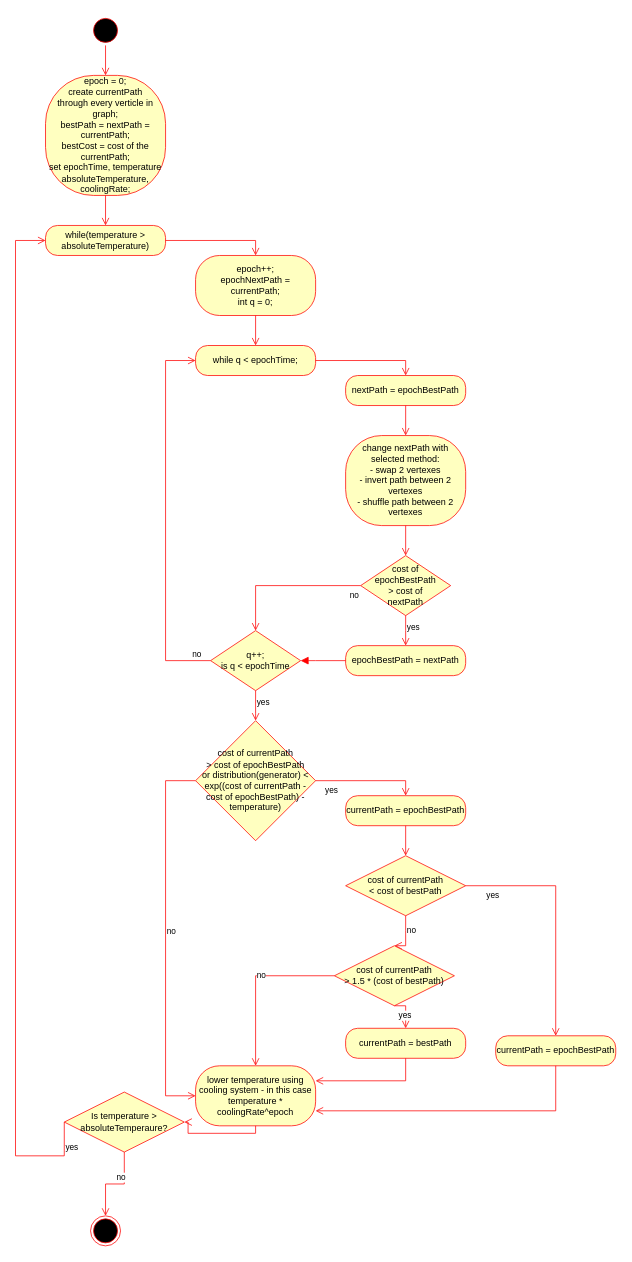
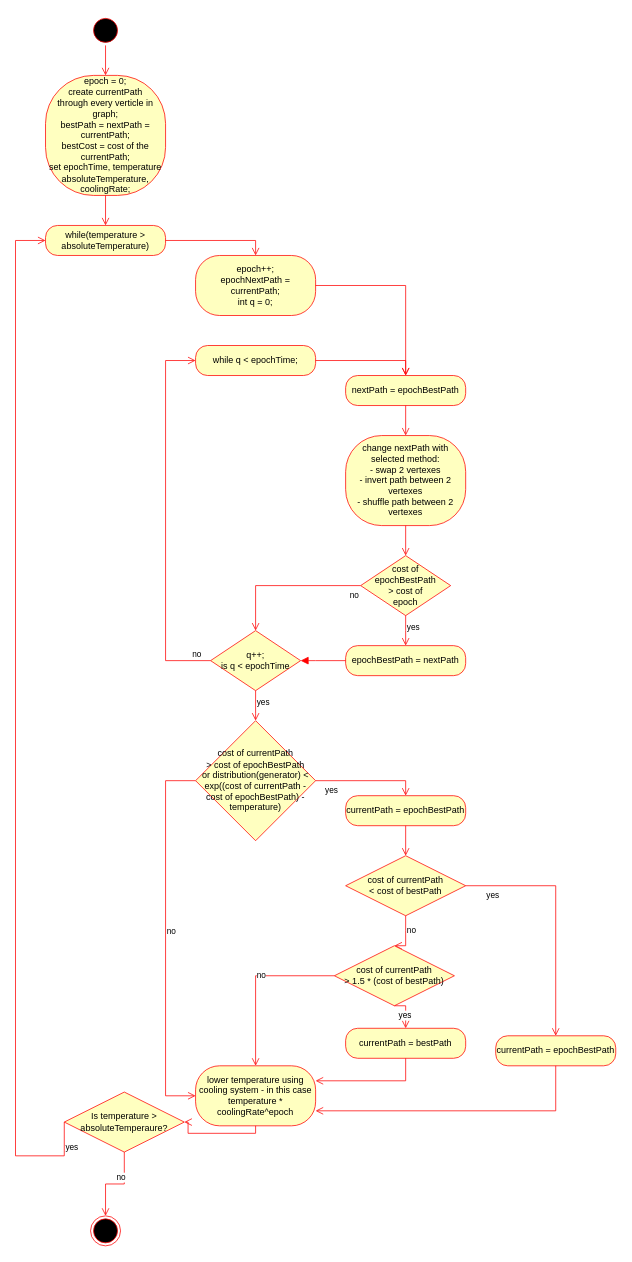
(255, 330) -> (396, 285)
(405, 585) -> (405, 585)
